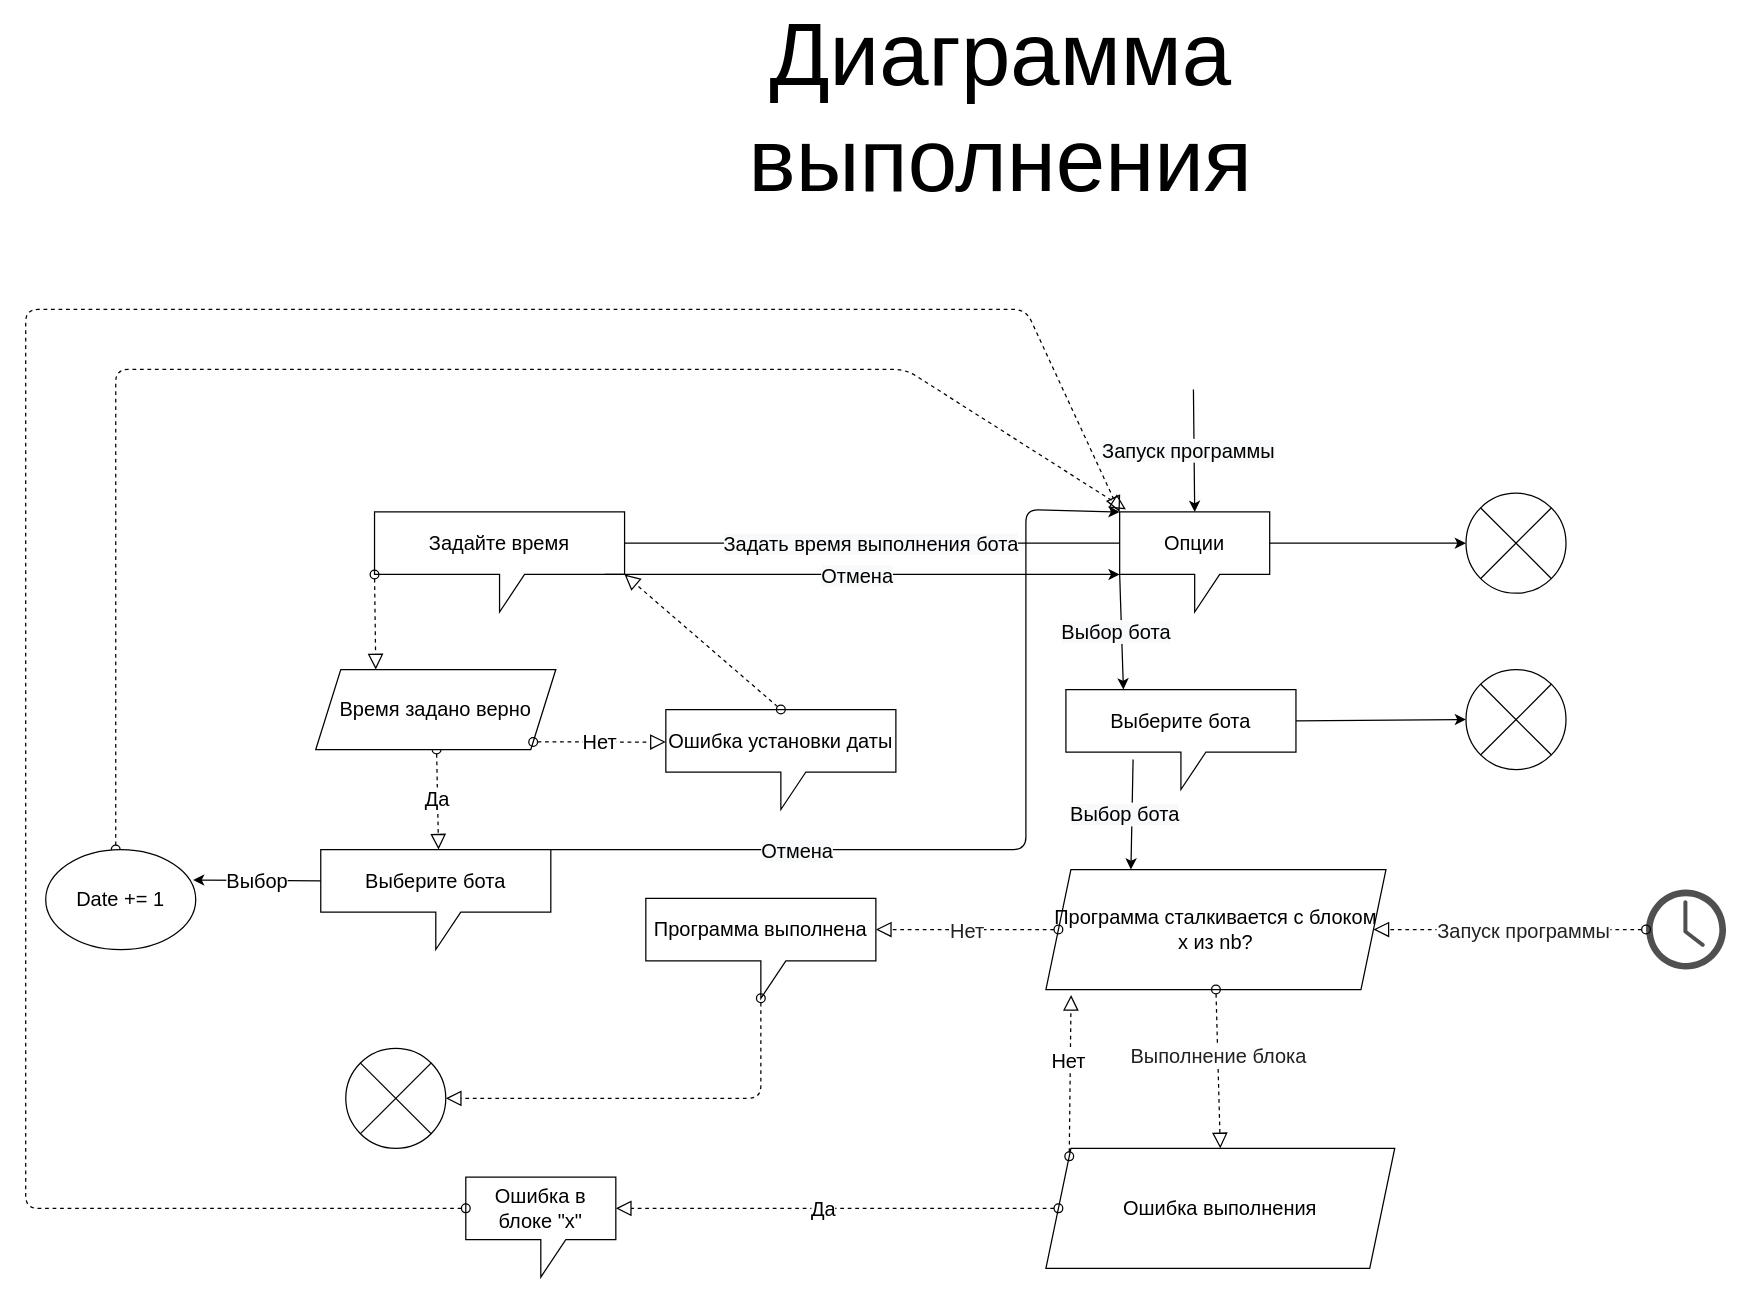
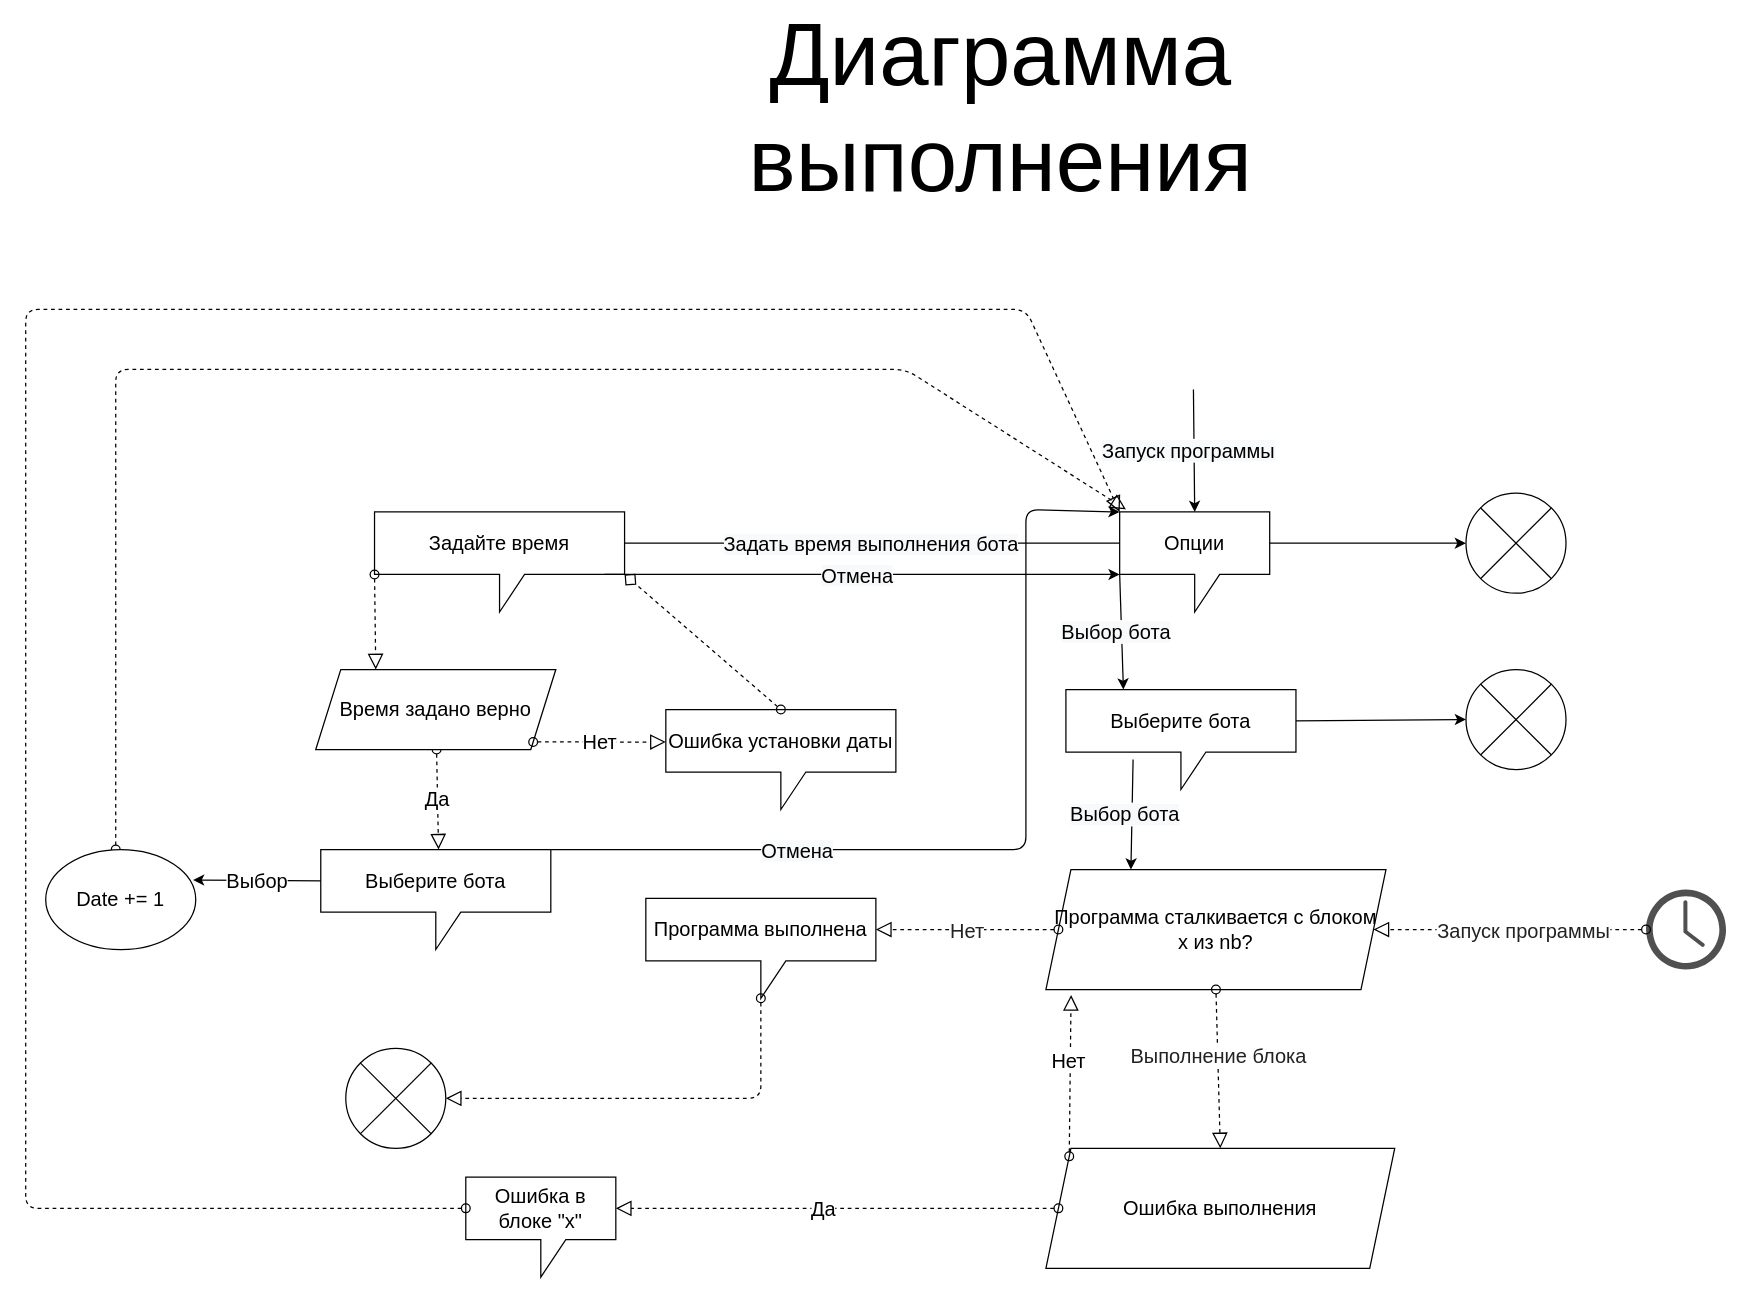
(637, 586) -> (637, 585)
